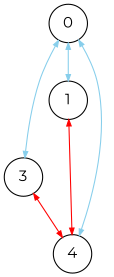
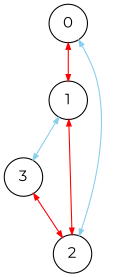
(68, 62) -> (68, 62)
(35, 97) -> (46, 139)
(73, 254) -> (73, 254)
